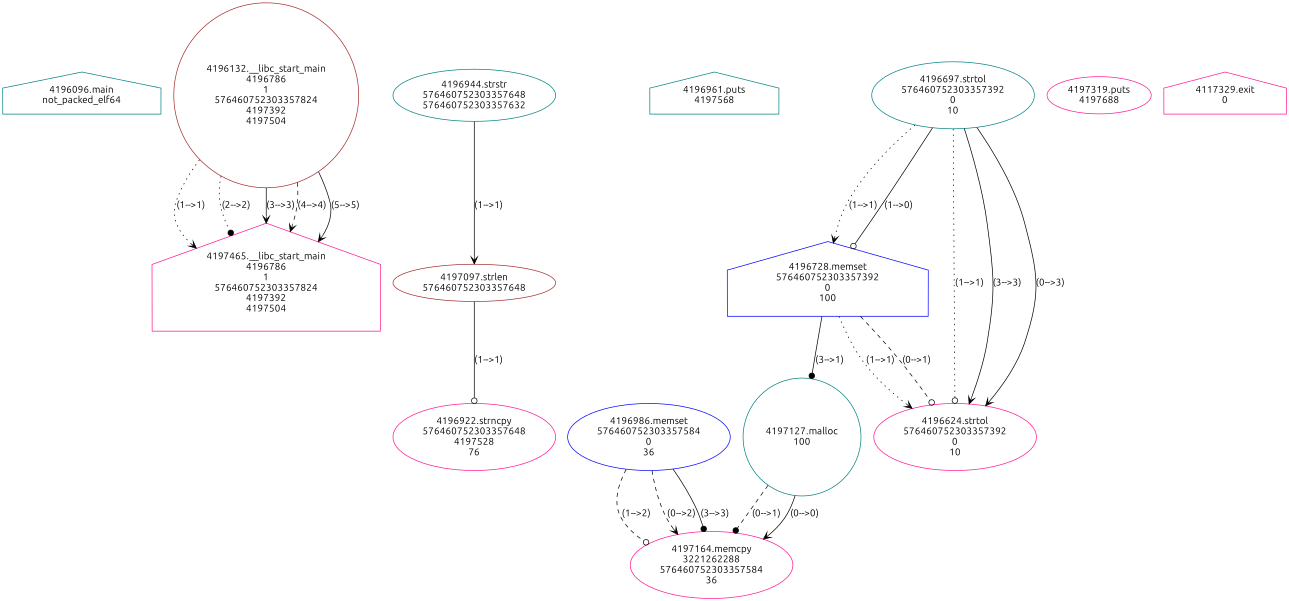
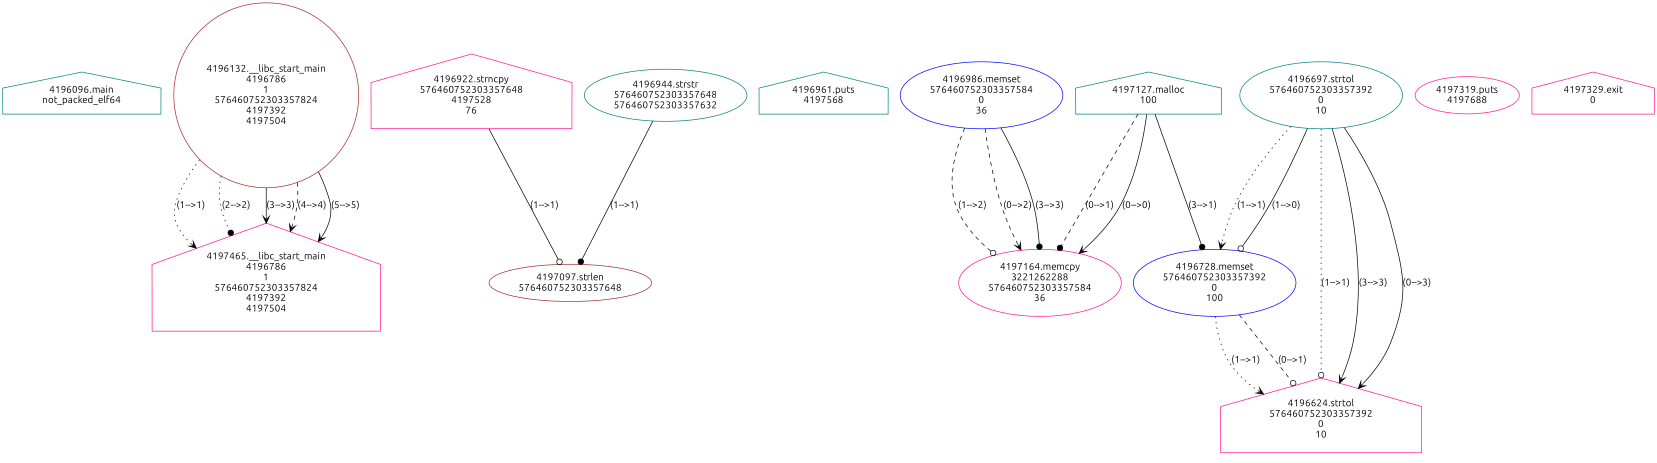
(1225, 95) -> (1593, 95)
(474, 189) -> (617, 190)
(828, 283) -> (1215, 283)
(817, 345) -> (1178, 179)
(474, 350) -> (524, 194)
(474, 437) -> (472, 95)
(802, 437) -> (1149, 95)
(955, 437) -> (1321, 419)
